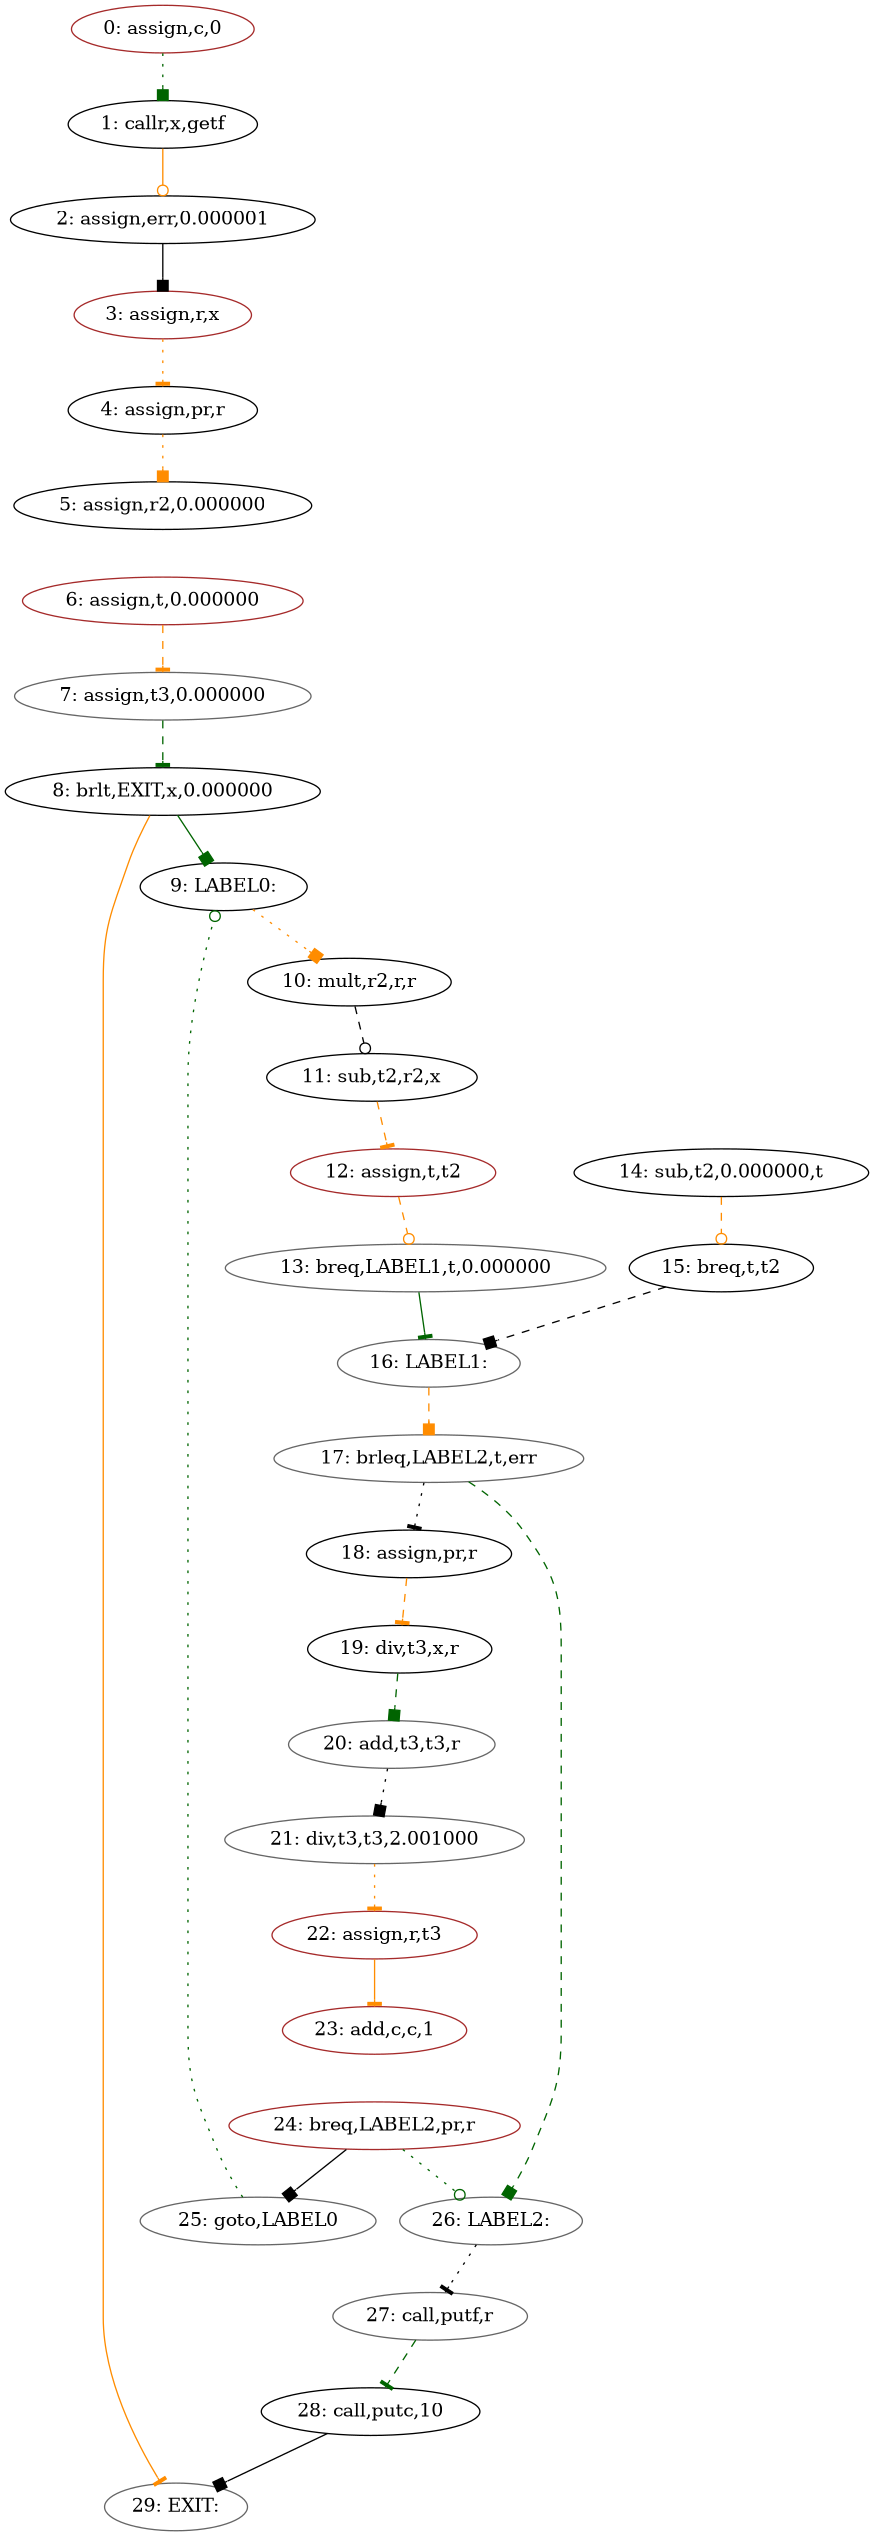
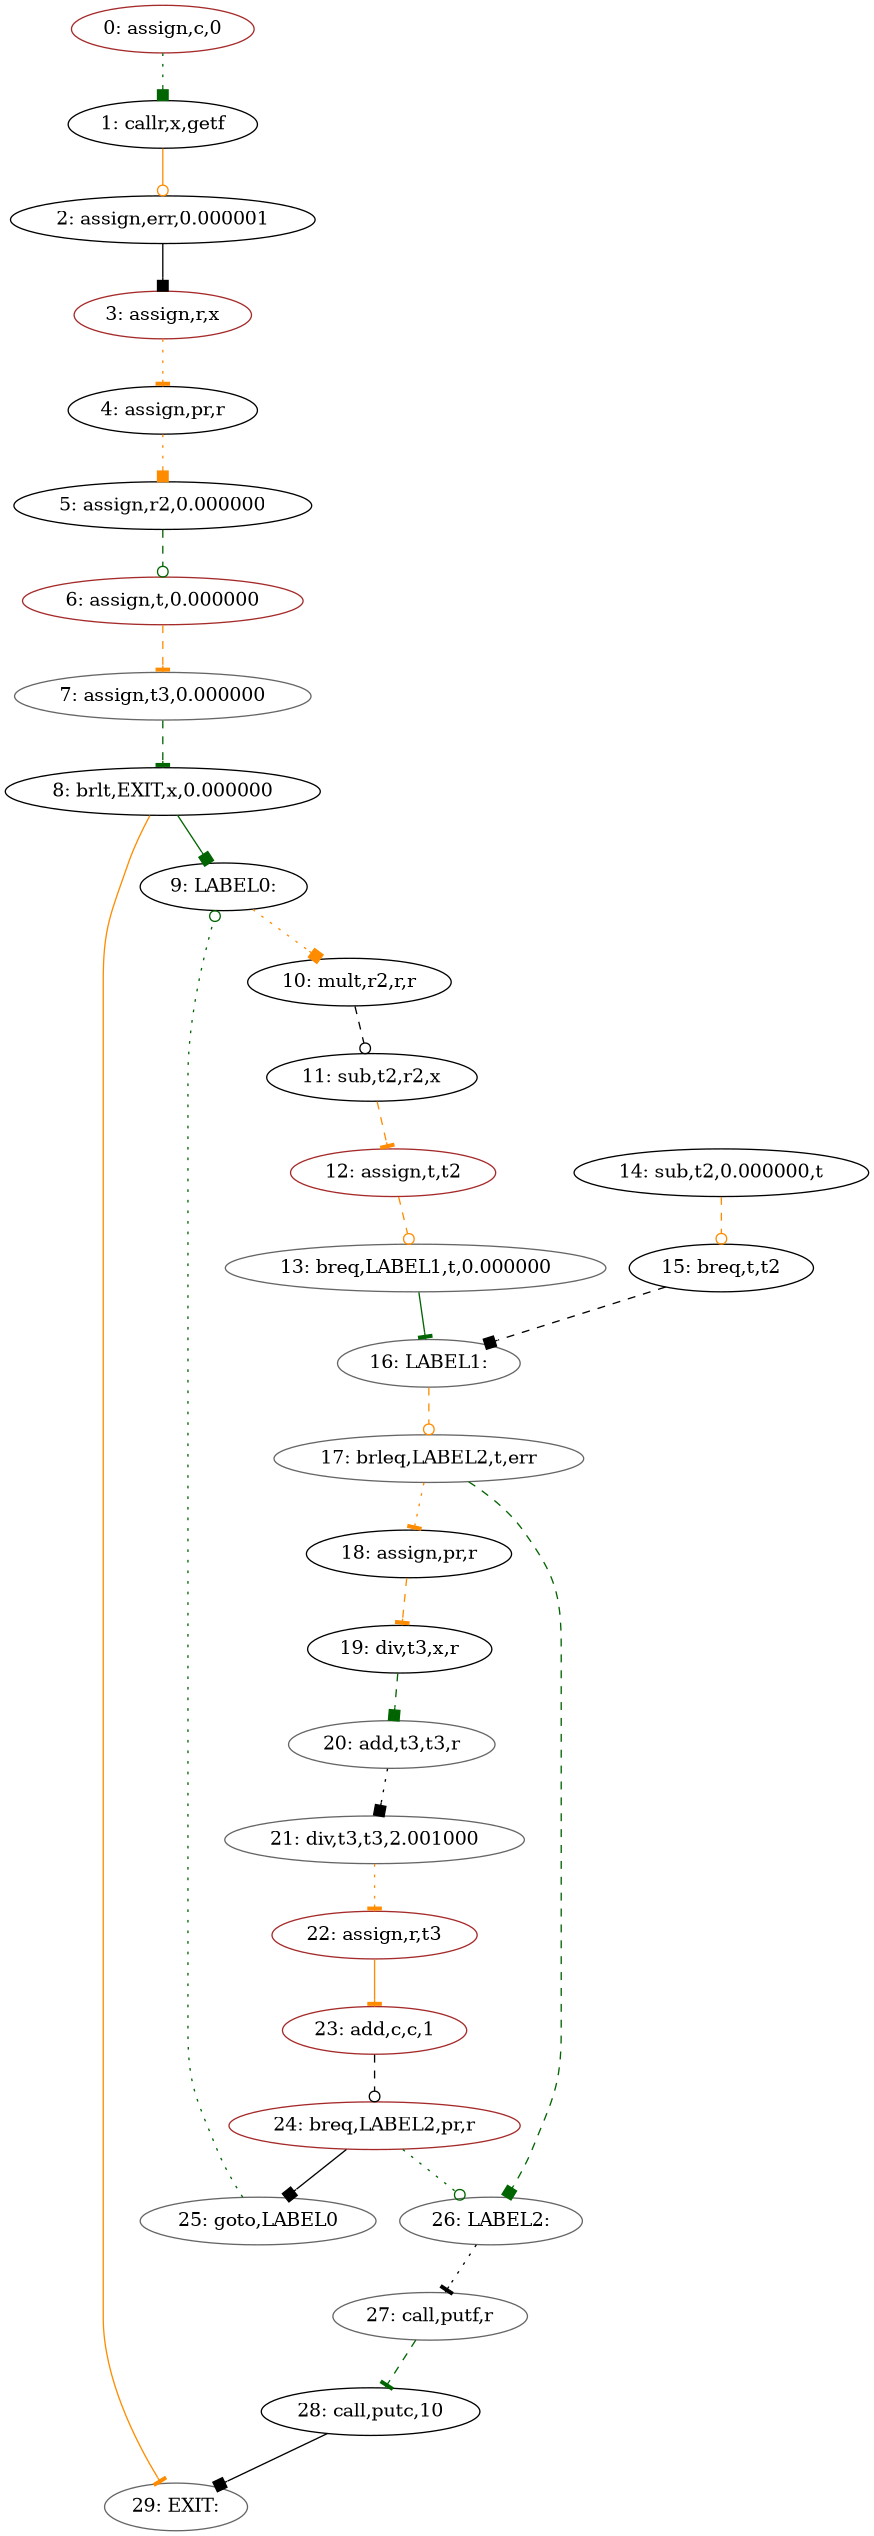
none -> (163, 548)
(429, 1406) -> (429, 1406)
(420, 1503) -> (420, 1503)
none -> (375, 2073)
